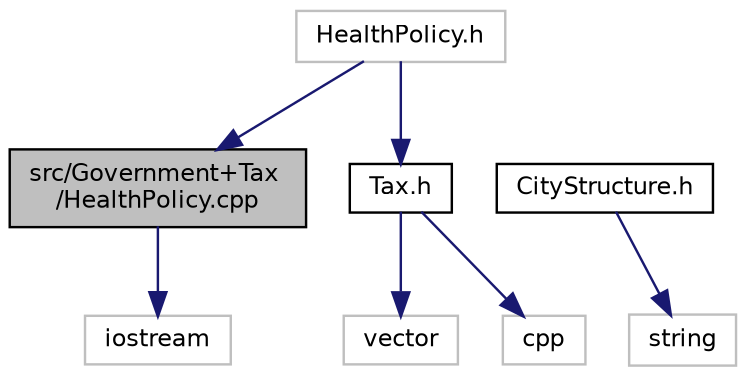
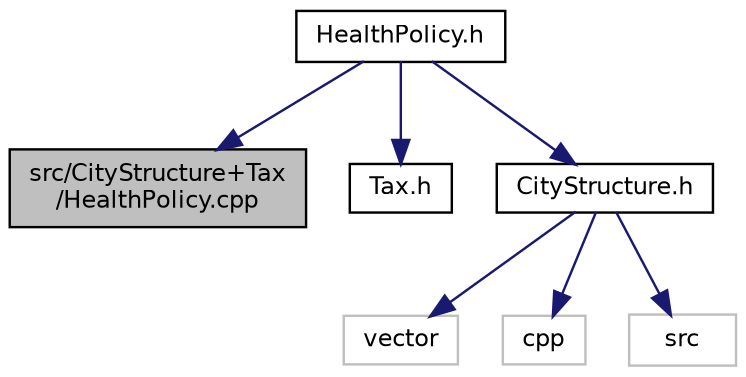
(401, 36) -> (401, 36)
none -> (494, 106)
(158, 188) -> (158, 188)
(401, 252) -> (513, 257)
(464, 255) -> (579, 253)
(158, 340) -> none
(683, 340) -> (683, 340)
